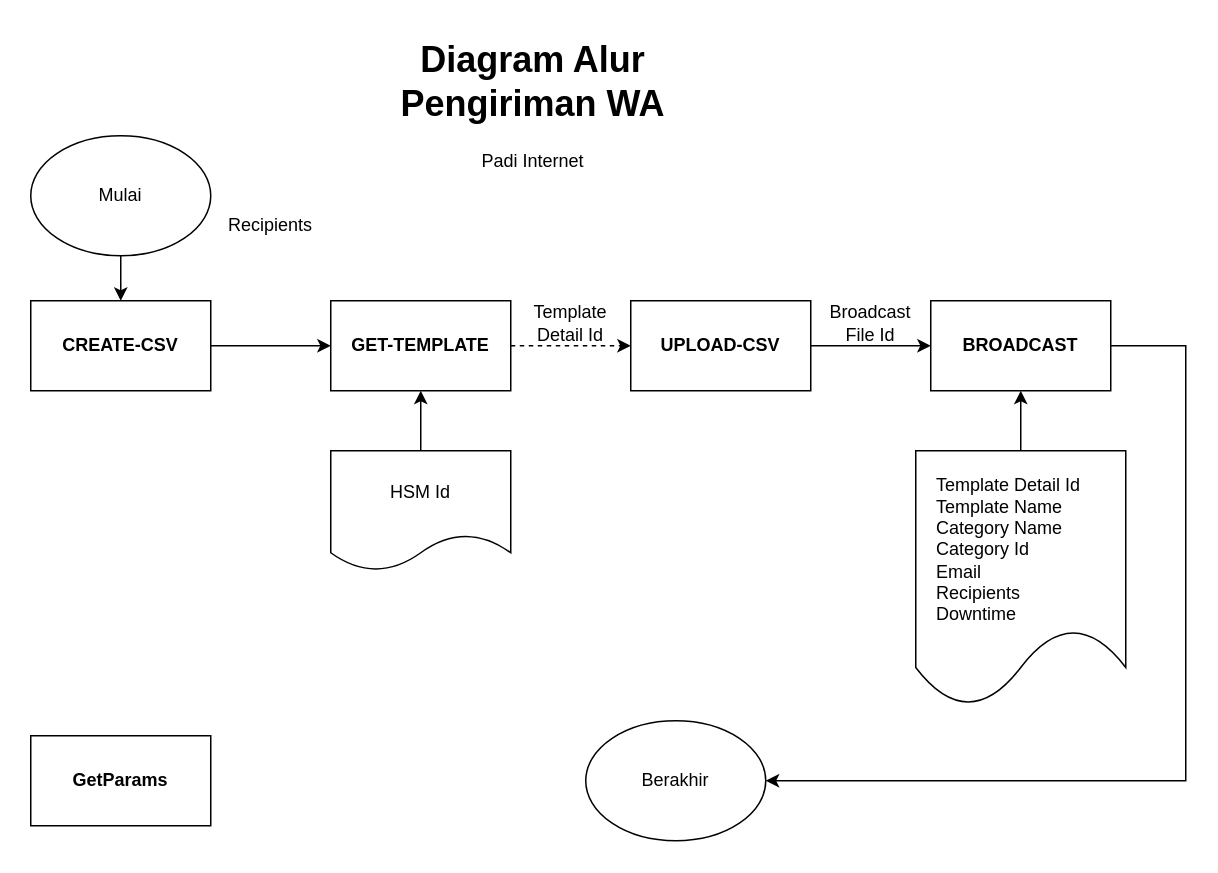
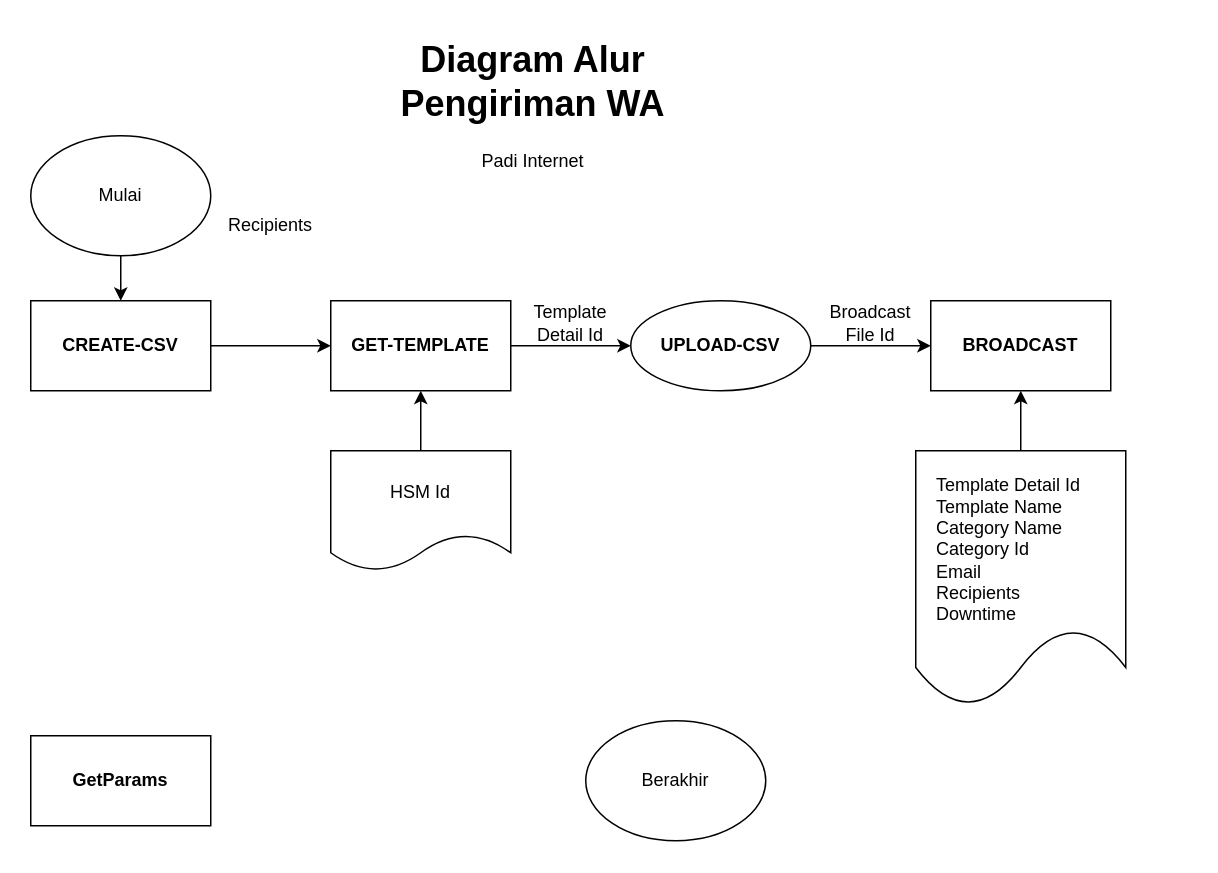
(566, 346) -> (566, 346)
(721, 346) -> (721, 346)
(1186, 731) -> none
